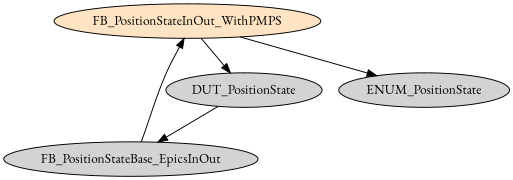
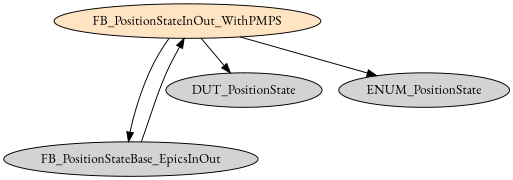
(192, 122) -> (145, 83)
